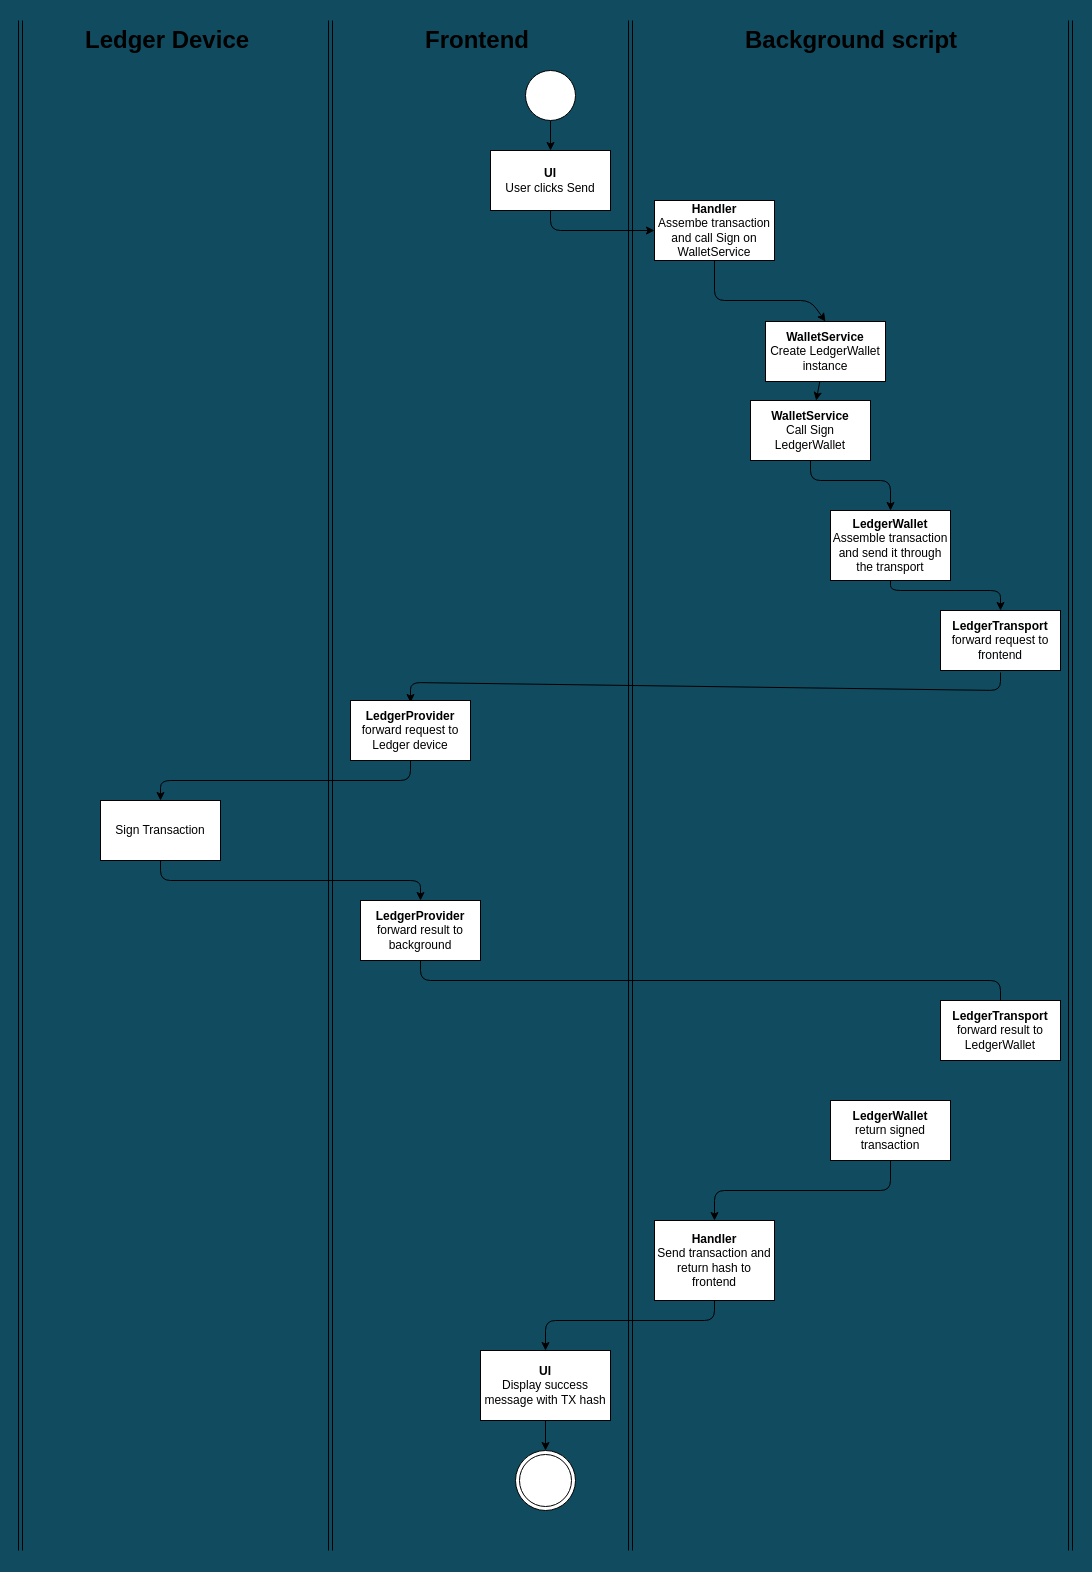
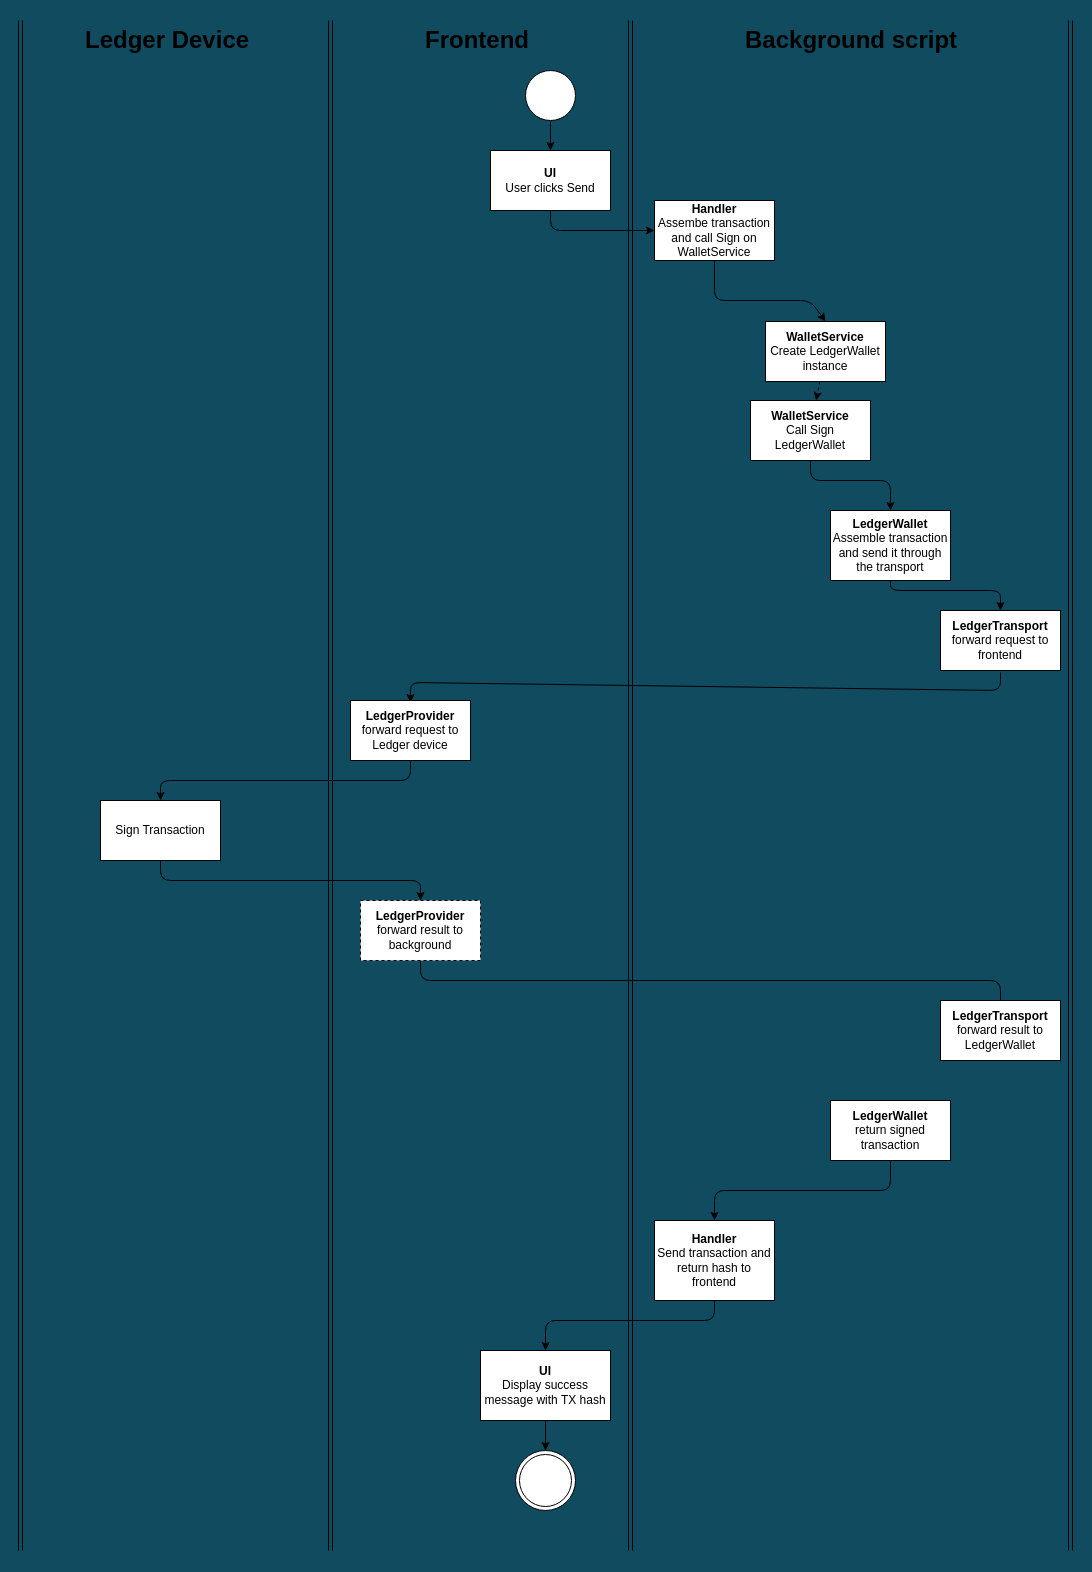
(819, 388) -> (819, 388)
(421, 931) -> (421, 931)
